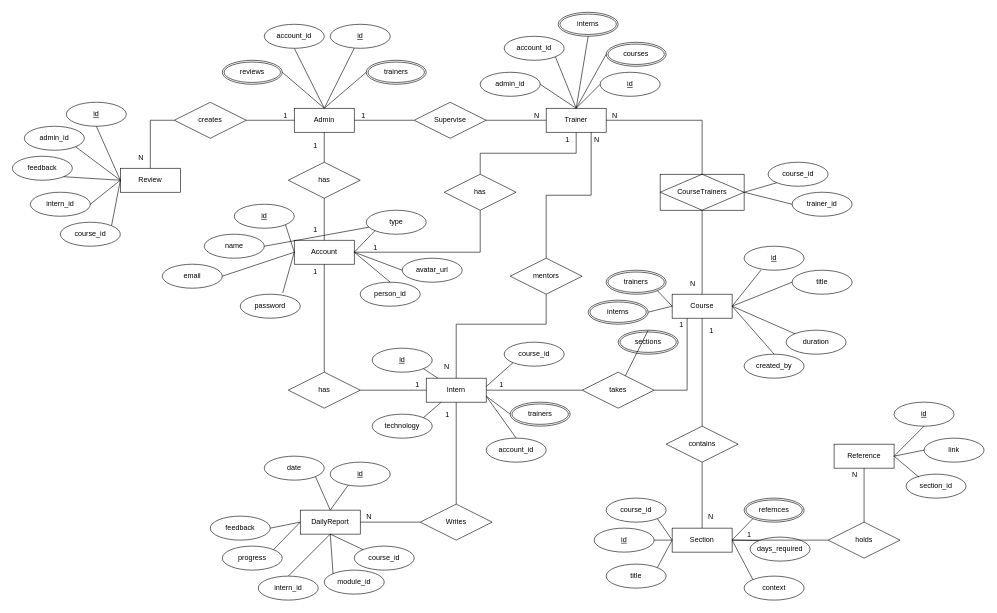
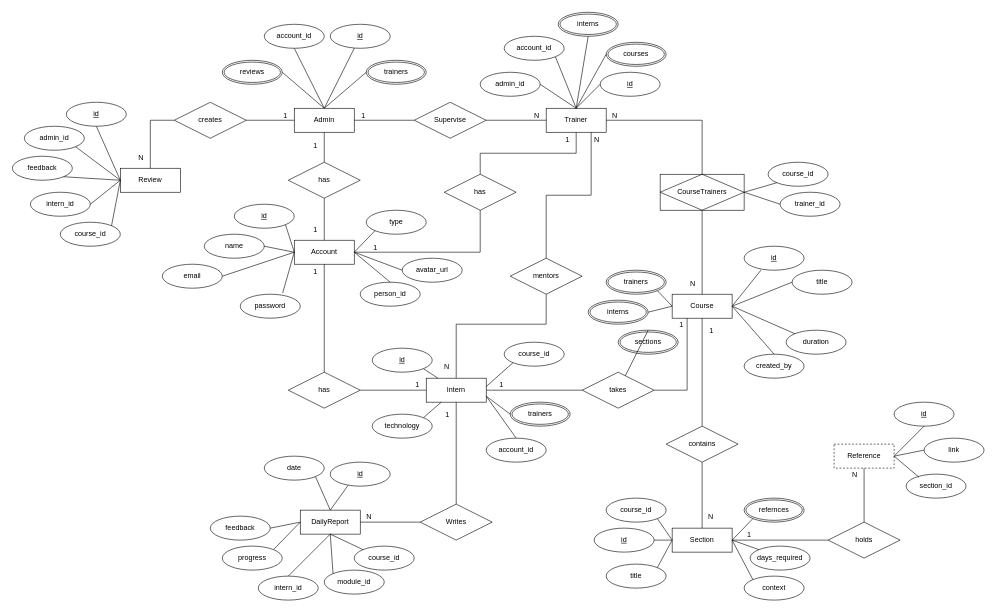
(822, 204) -> (810, 204)
(317, 237) -> (277, 249)
(864, 456) -> (864, 456)
(780, 549) -> (780, 558)
